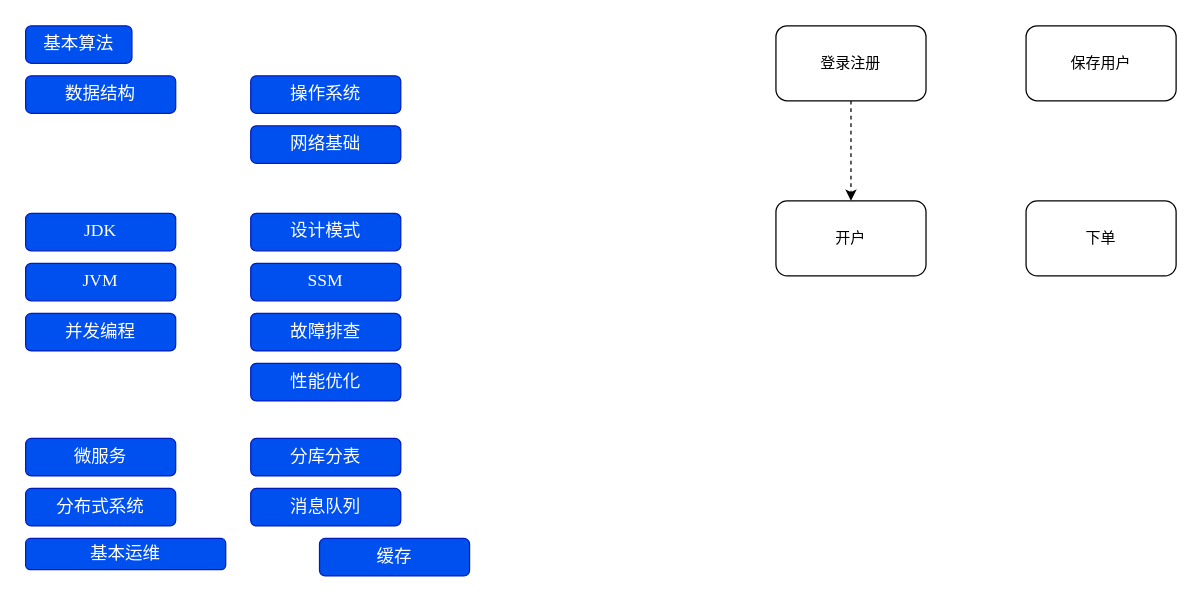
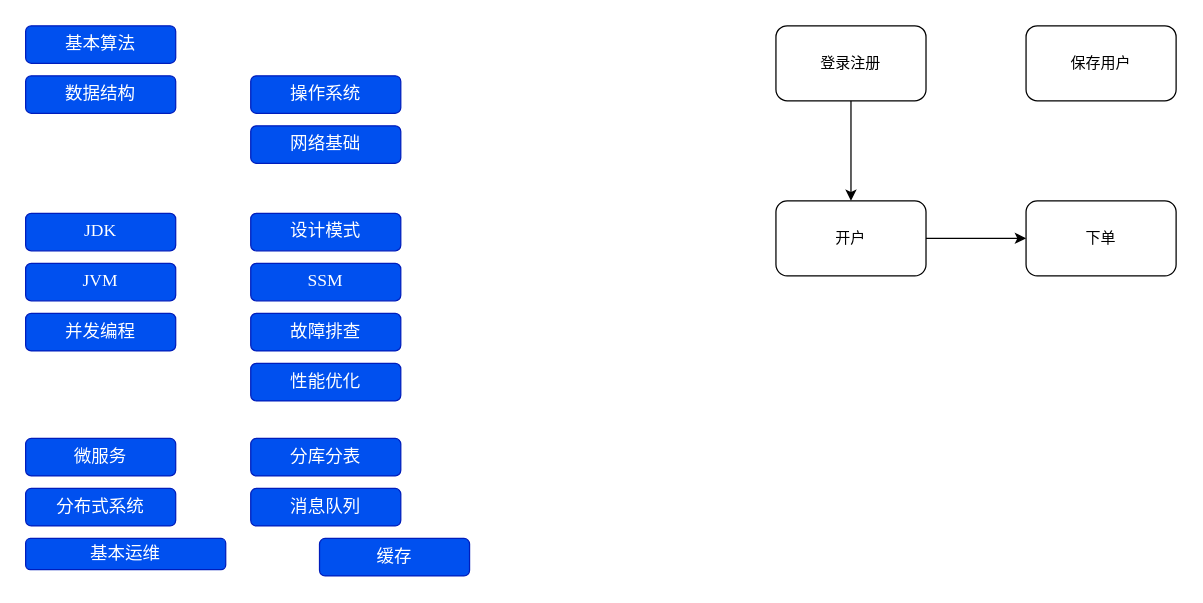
(79, 44) -> (101, 44)
(851, 147) -> (851, 147)
none -> (972, 238)
